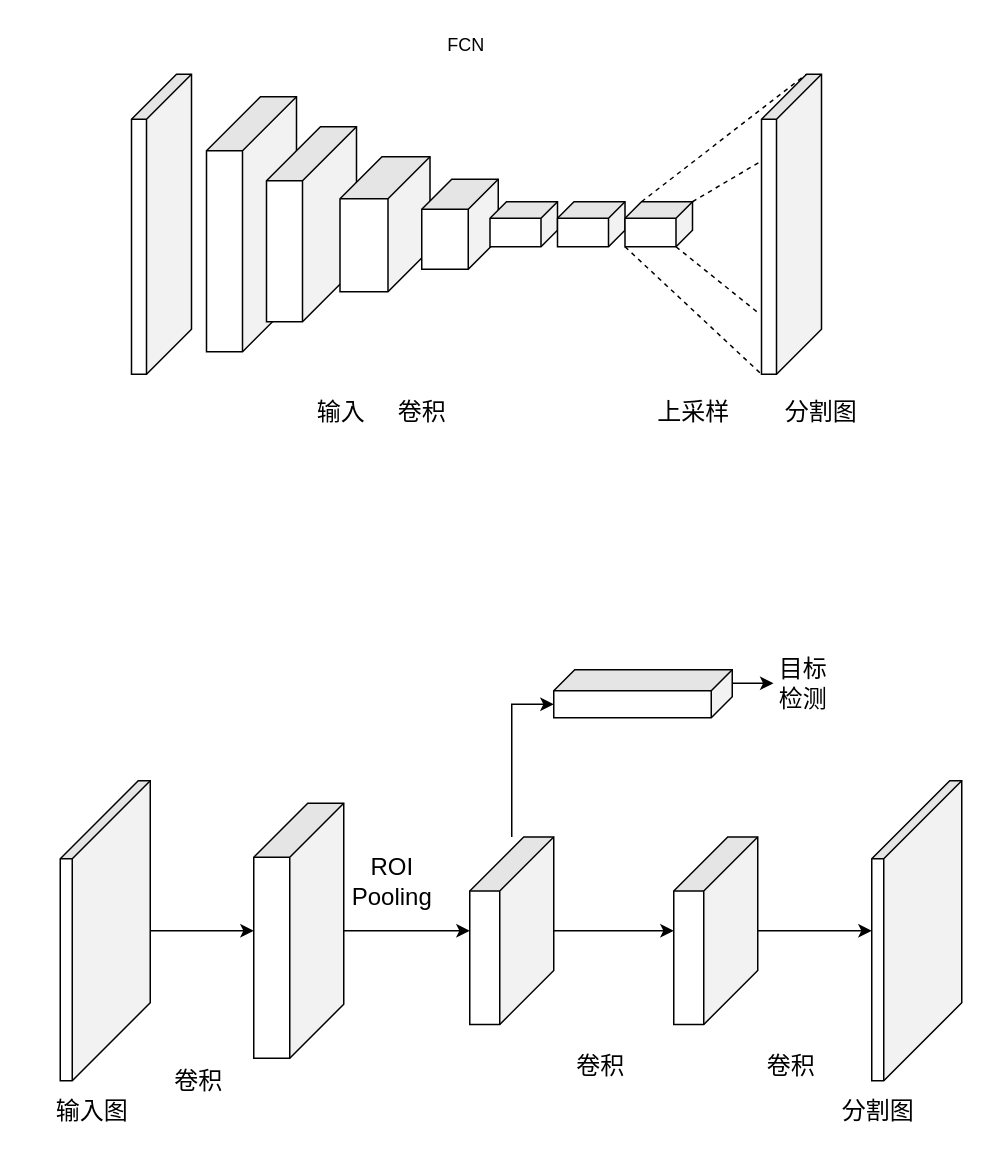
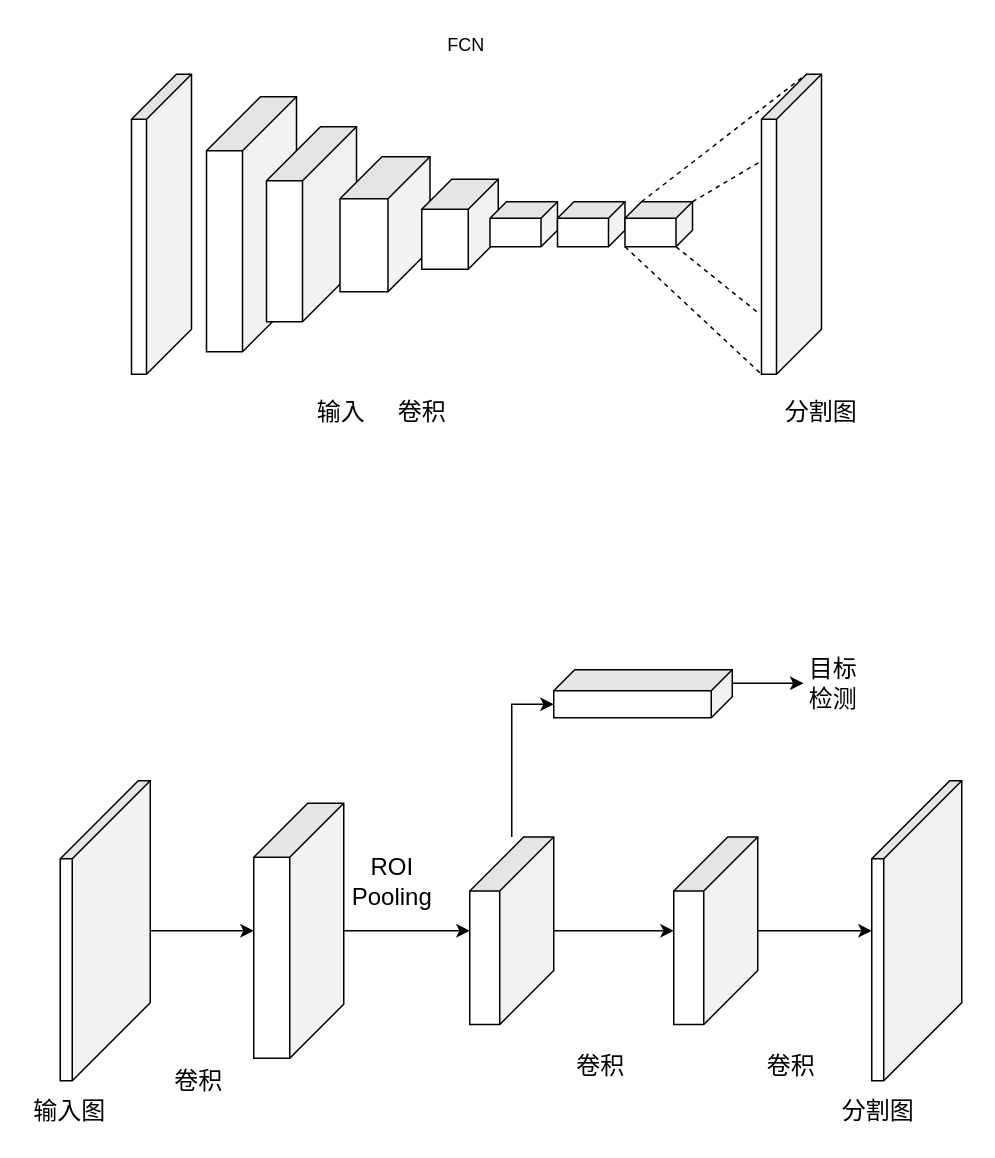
(694, 412) -> none
(803, 683) -> (833, 683)
(92, 1111) -> (70, 1111)
